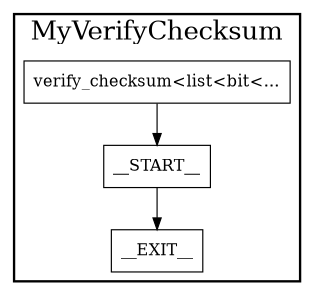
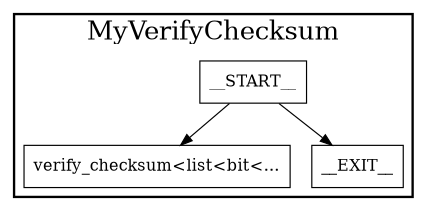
(157, 119) -> (210, 120)
